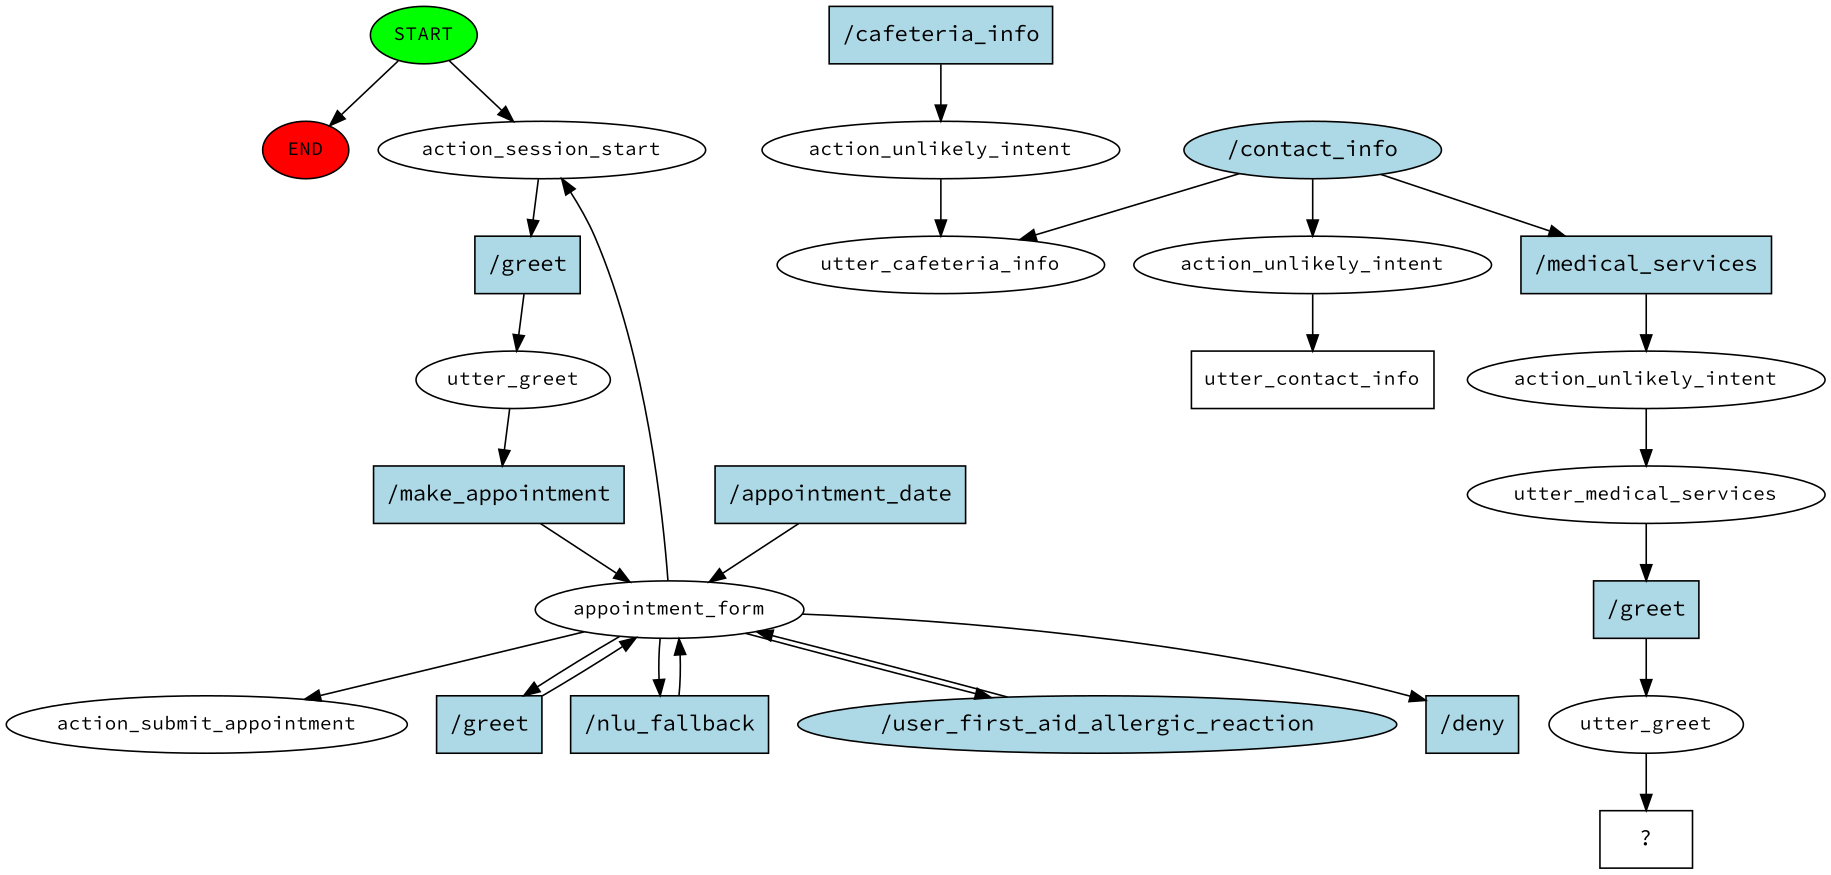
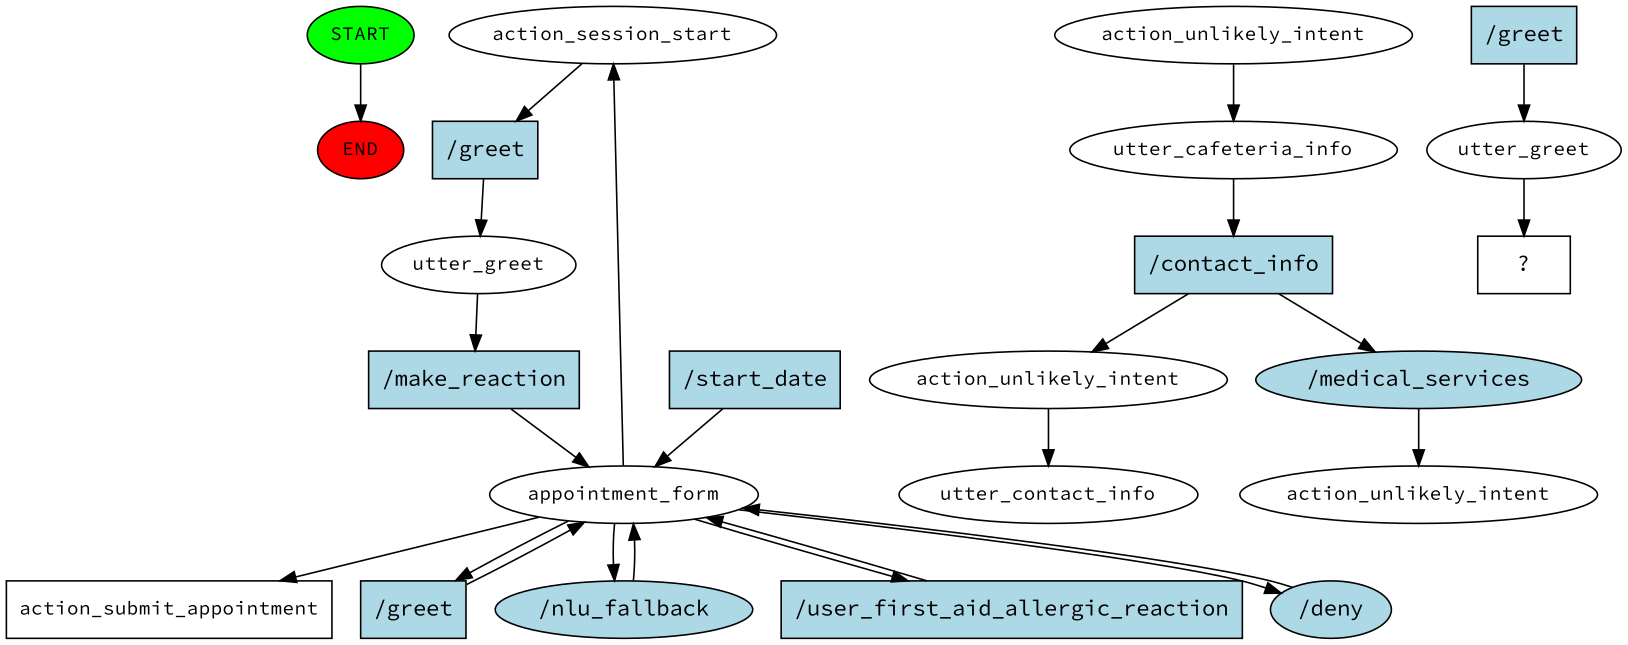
(941, 35) -> none
(475, 86) -> none
(1313, 150) -> (1234, 265)
(1137, 204) -> (1234, 200)
(1646, 265) -> (1419, 380)
(1313, 380) -> (1048, 495)
(499, 495) -> (474, 380)
(840, 495) -> (755, 380)
(1646, 495) -> none
none -> (1027, 542)
(207, 725) -> (169, 610)
(670, 725) -> (624, 610)
(1097, 725) -> (1012, 610)
(1472, 725) -> (1331, 610)
